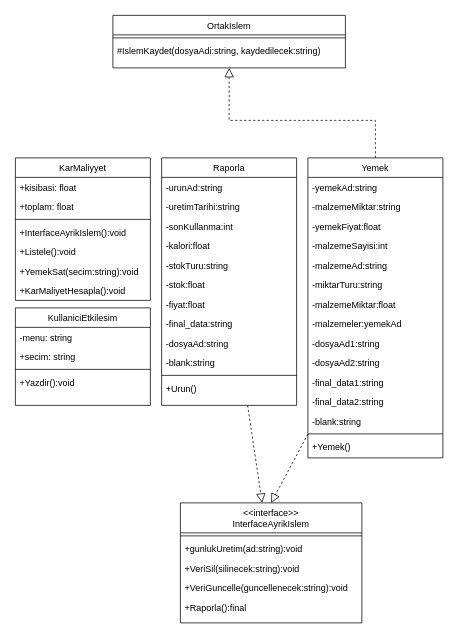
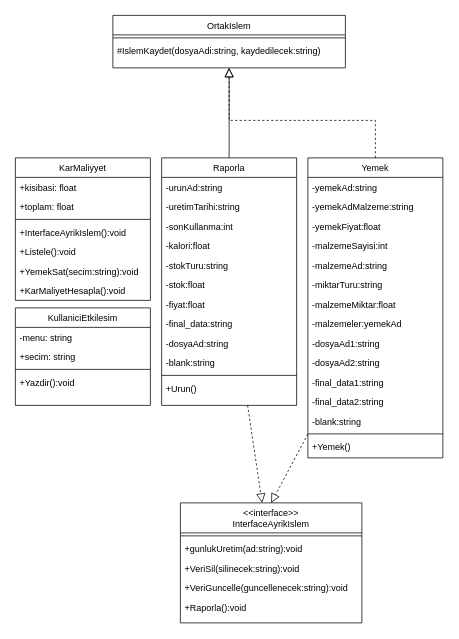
none -> (229, 140)
(360, 207) -> (364, 207)
(220, 608) -> (219, 608)
